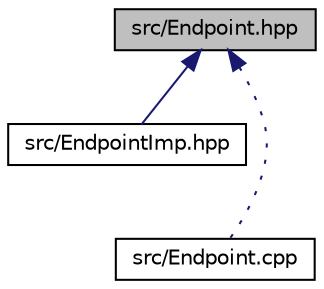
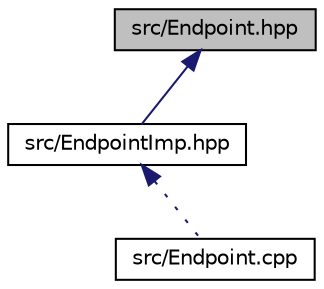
(266, 155) -> (178, 210)
